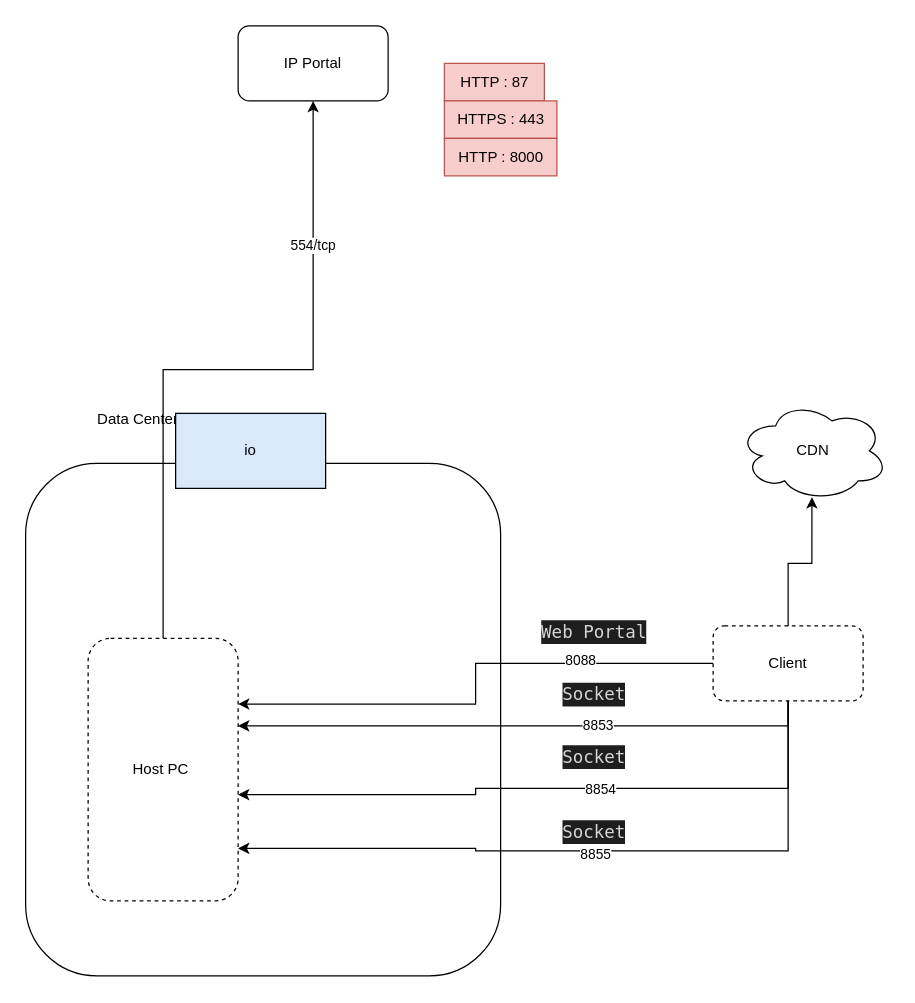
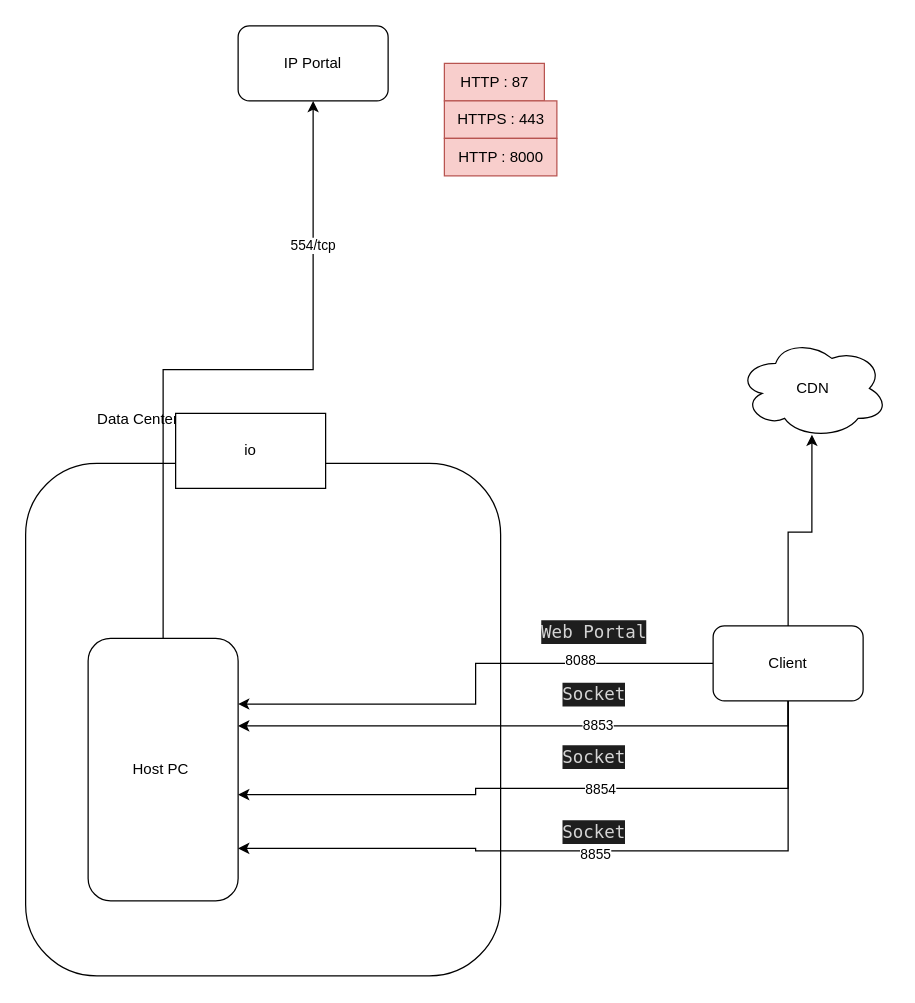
(251, 451) -> (251, 451)
(813, 451) -> (813, 388)
(788, 663) -> (788, 663)
(163, 769) -> (163, 769)
